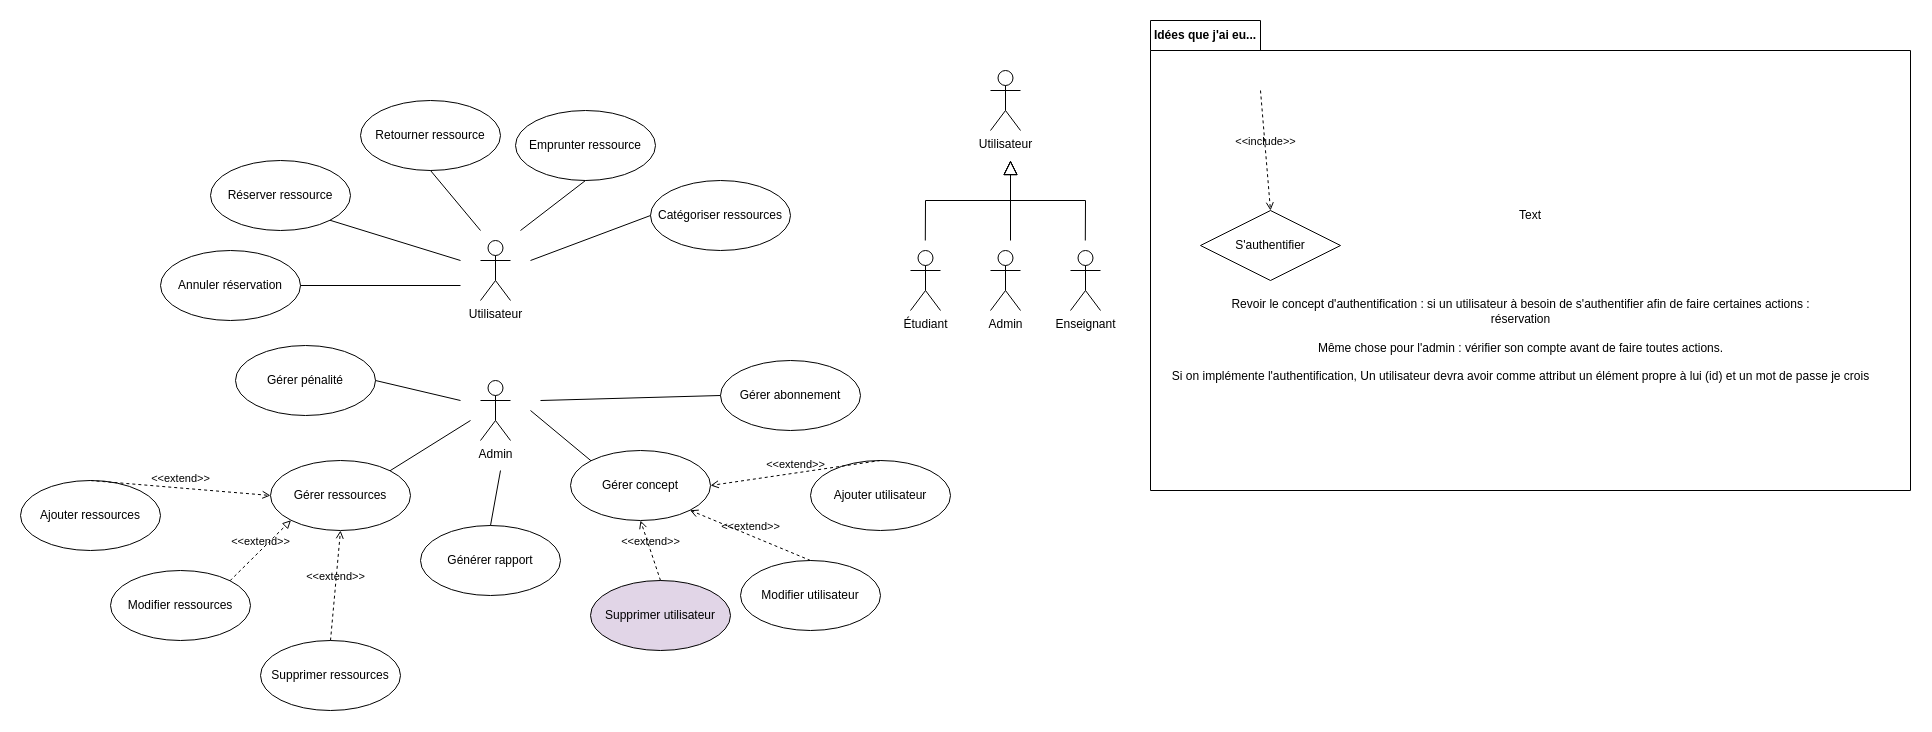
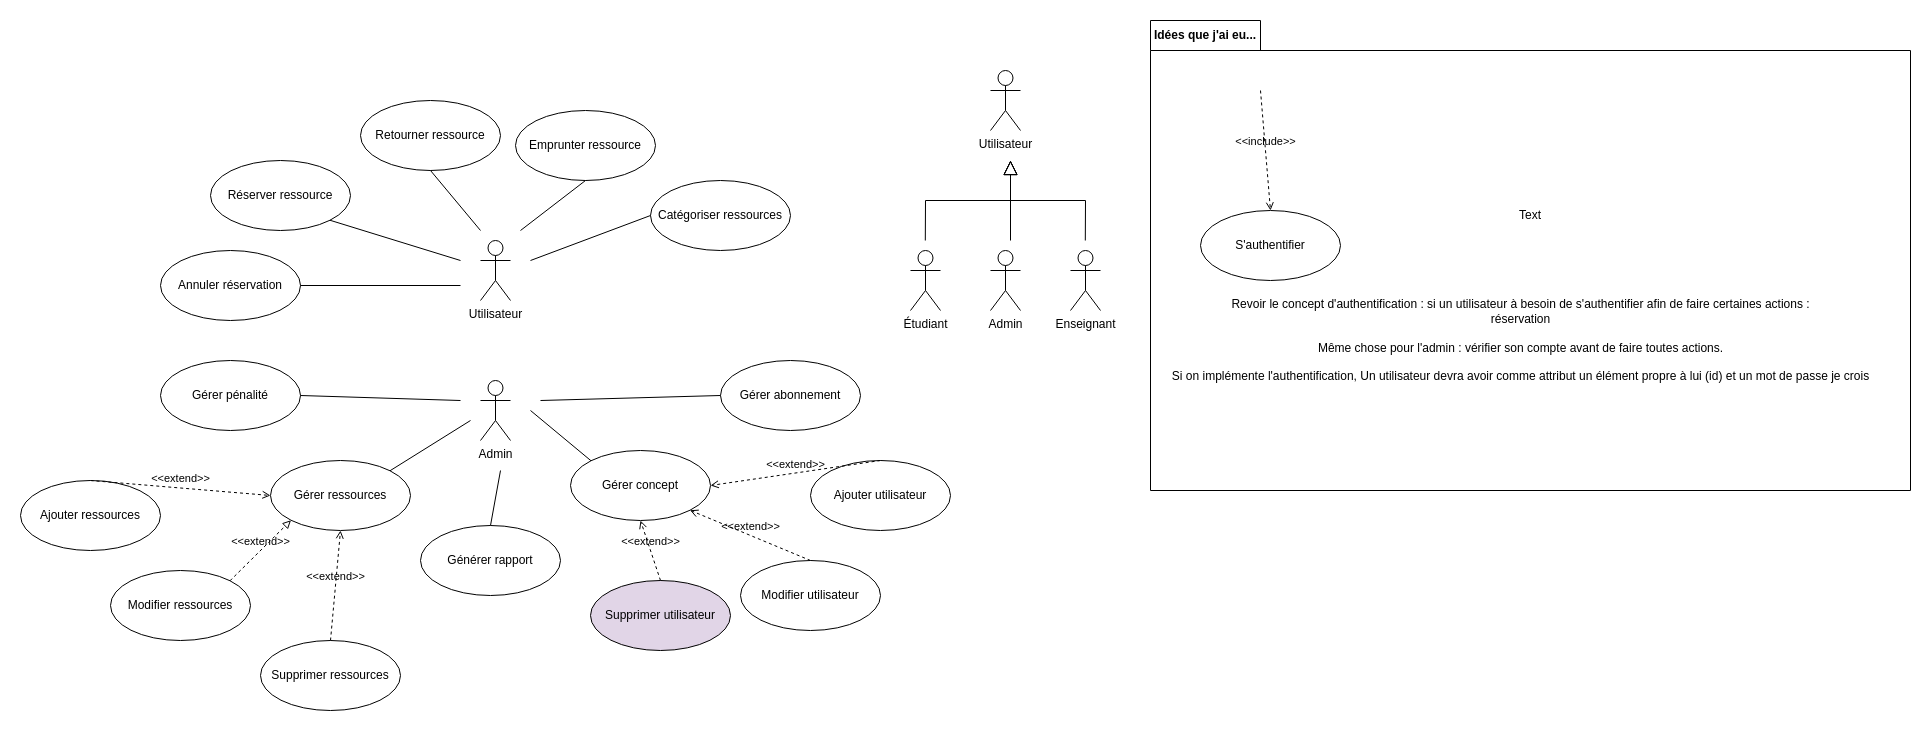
(1271, 246) -> (1271, 246)
(306, 381) -> (231, 396)
